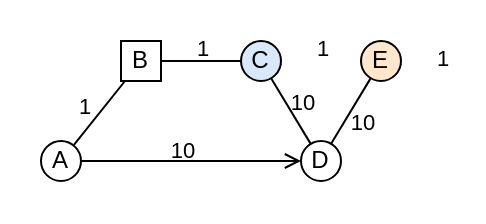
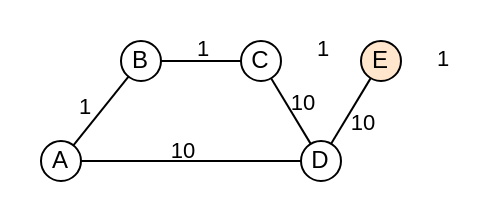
(141, 61) -> (141, 61)
(261, 61) -> (261, 61)
(293, 161) -> (294, 161)
